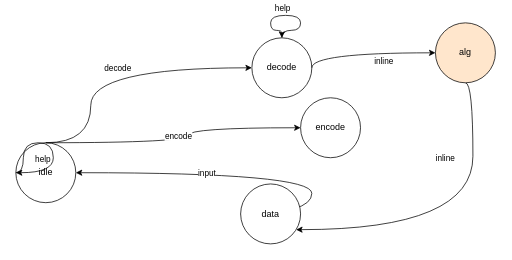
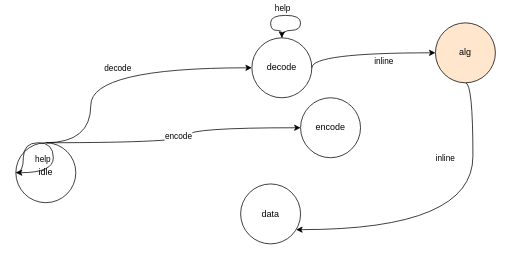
(258, 178) -> none
